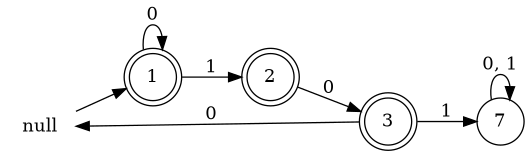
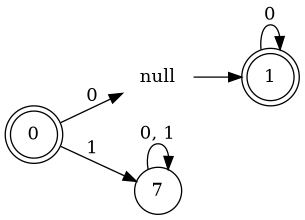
(271, 77) -> none
(388, 122) -> (34, 135)
